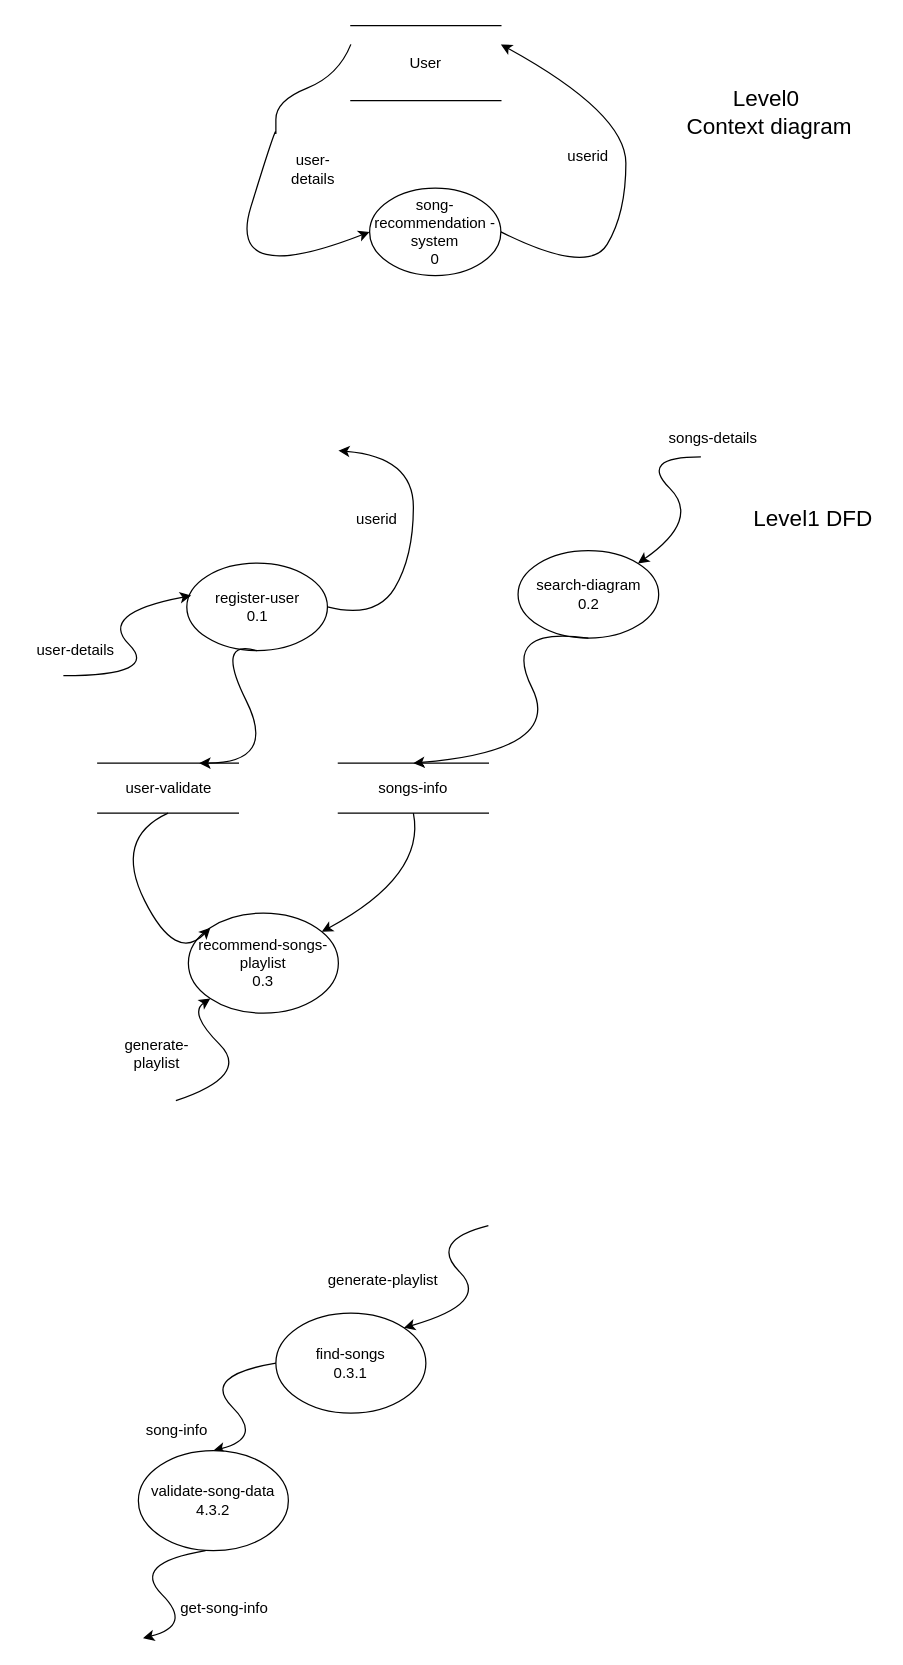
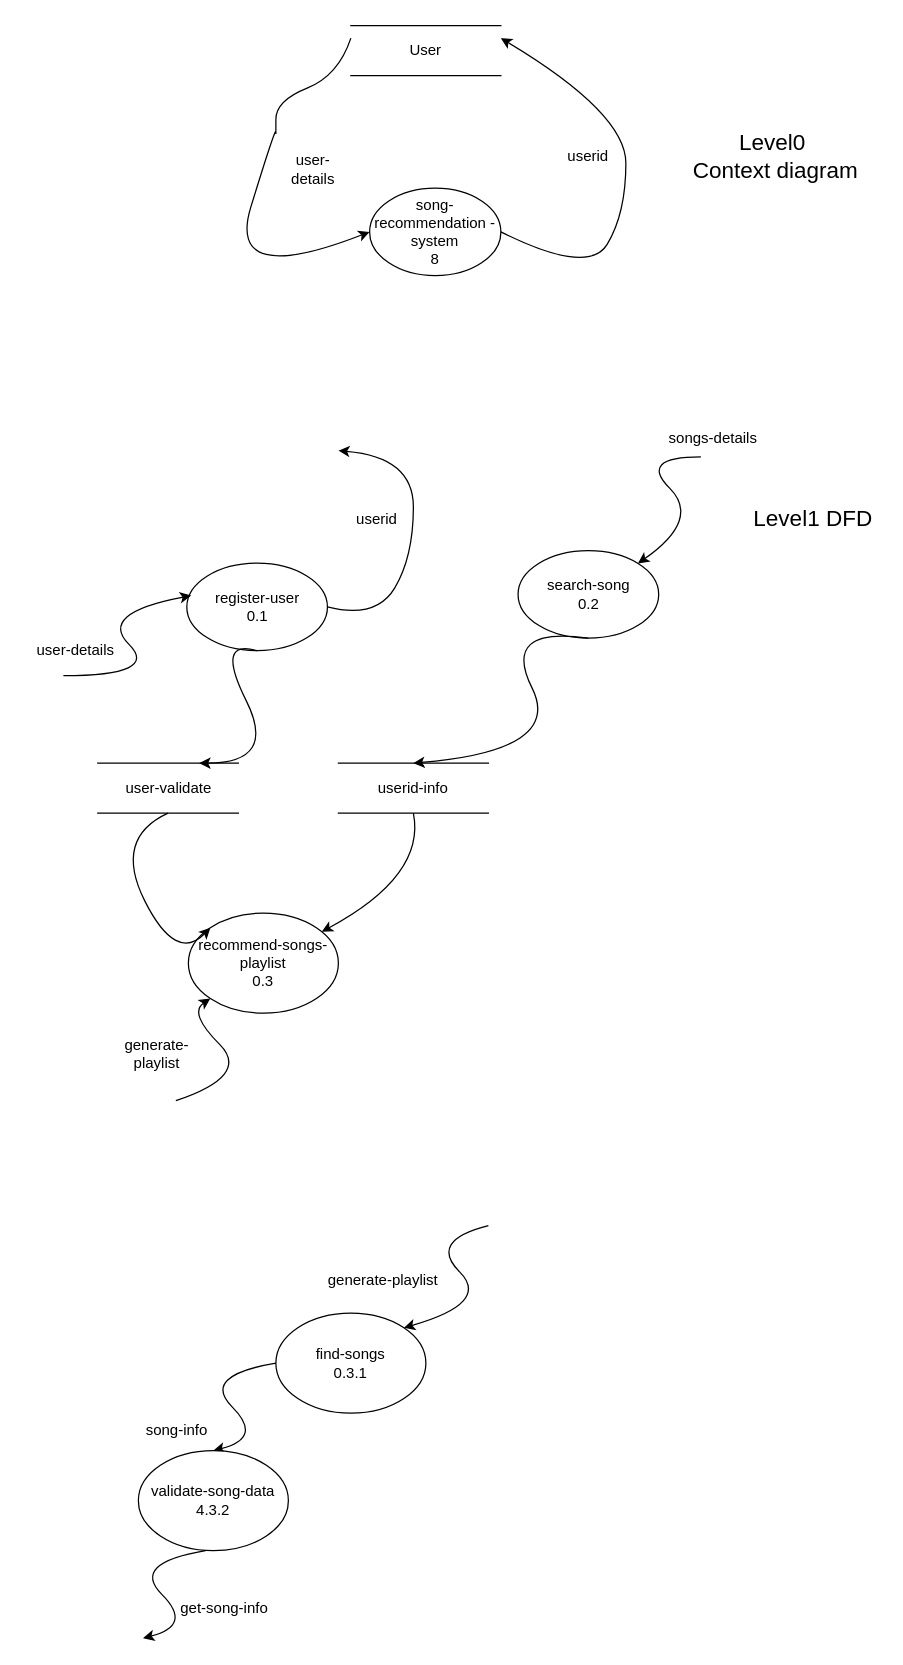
(426, 63) -> (426, 51)
(769, 113) -> (776, 157)
(435, 232) -> (435, 232)
(589, 594) -> (589, 594)
(413, 788) -> (413, 788)
